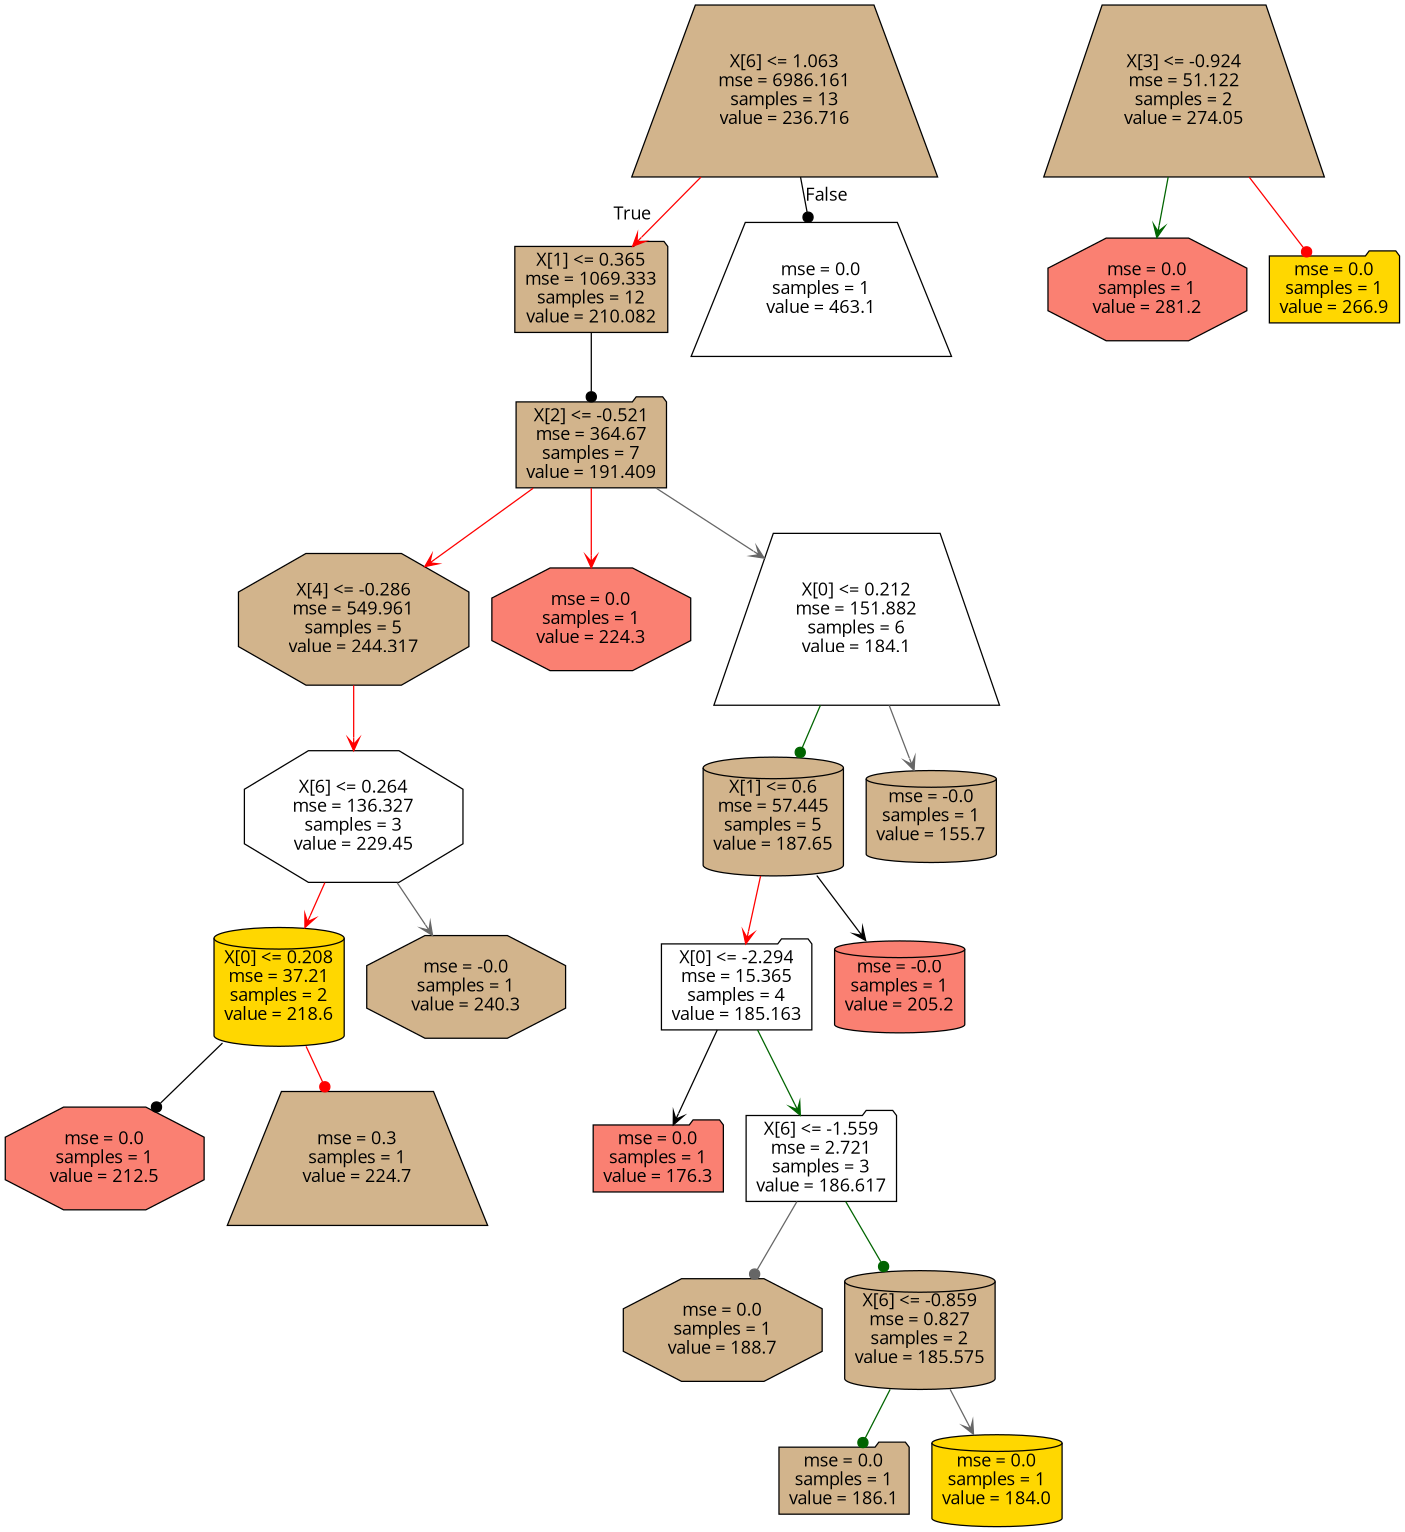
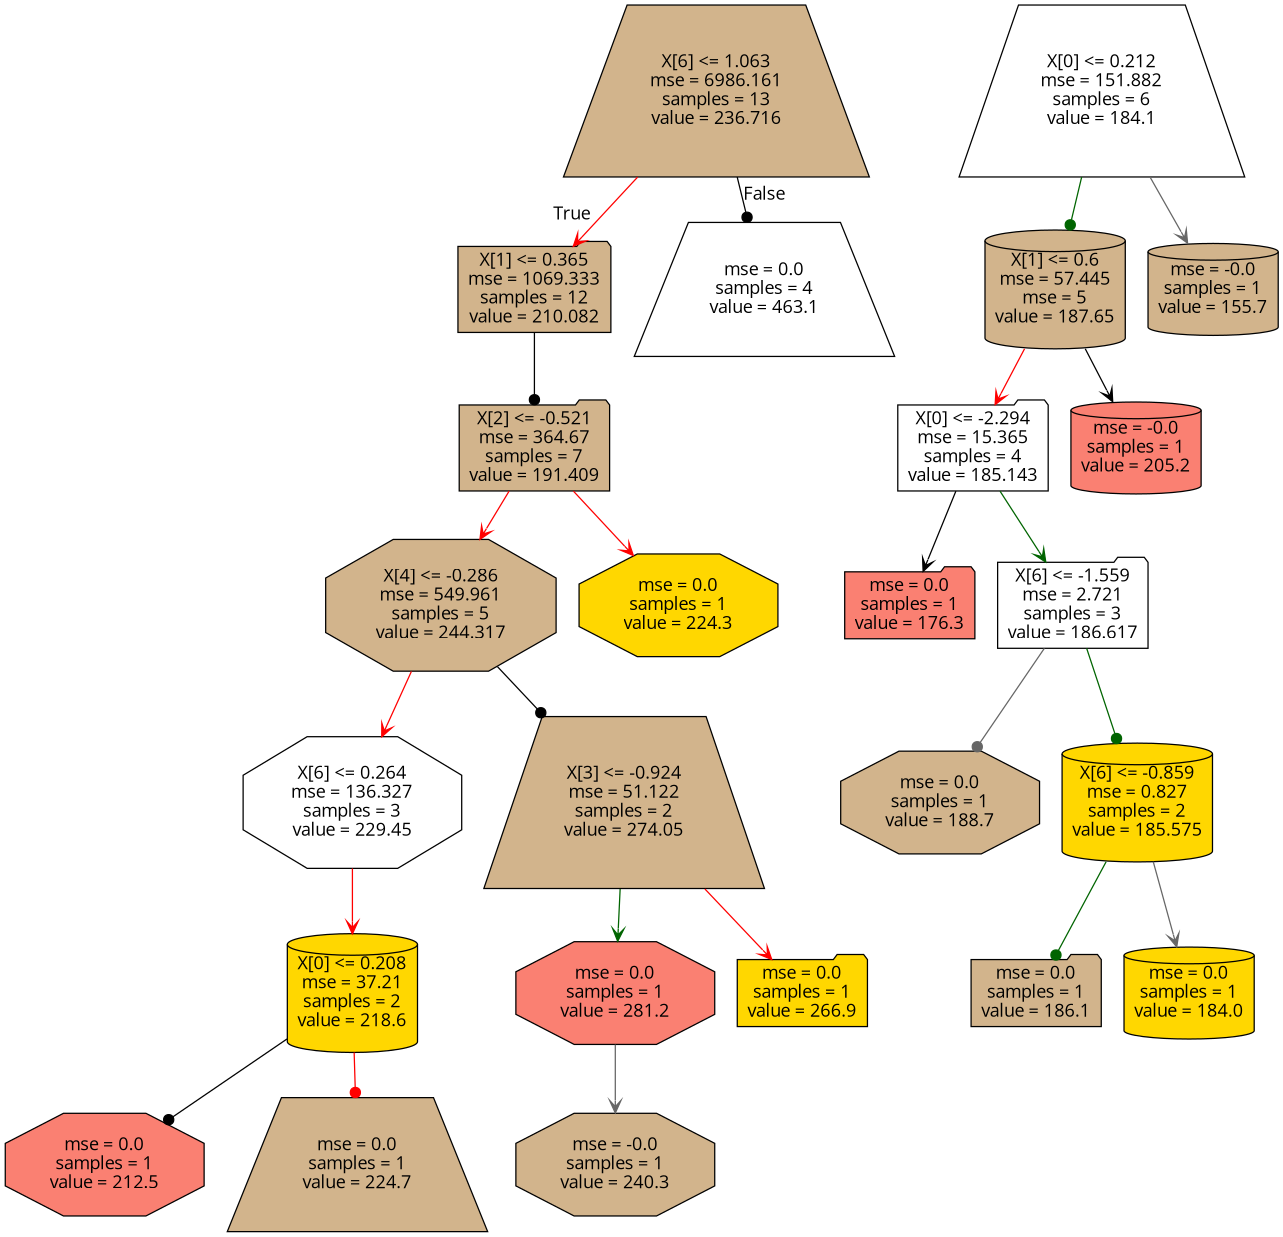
(1276, 212) -> (734, 919)
(821, 289) -> (764, 289)
(705, 520) -> none
(591, 619) -> (678, 605)
none -> (517, 688)
(773, 817) -> (1055, 289)
(411, 904) -> (615, 1072)
(737, 987) -> (973, 448)
(357, 1159) -> (357, 1165)
(920, 1330) -> (1137, 803)
